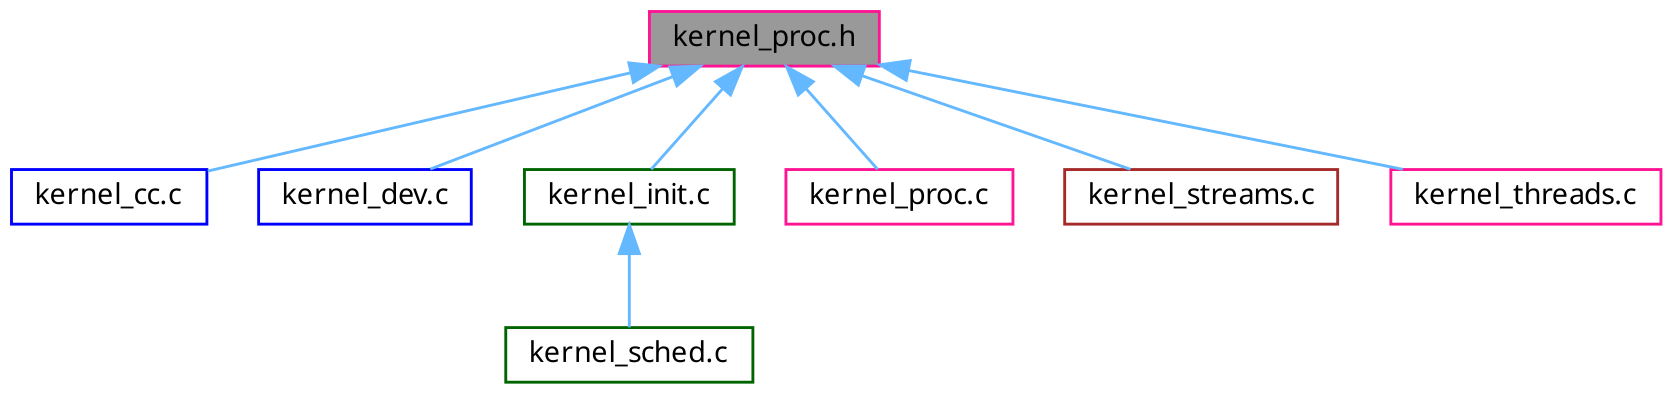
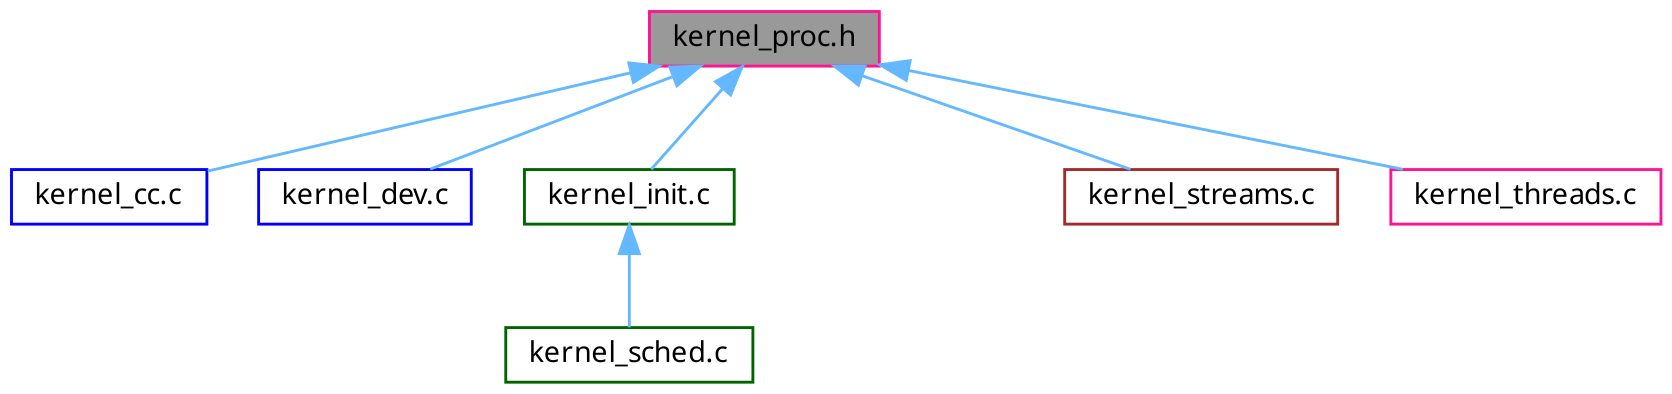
(899, 197) -> none
